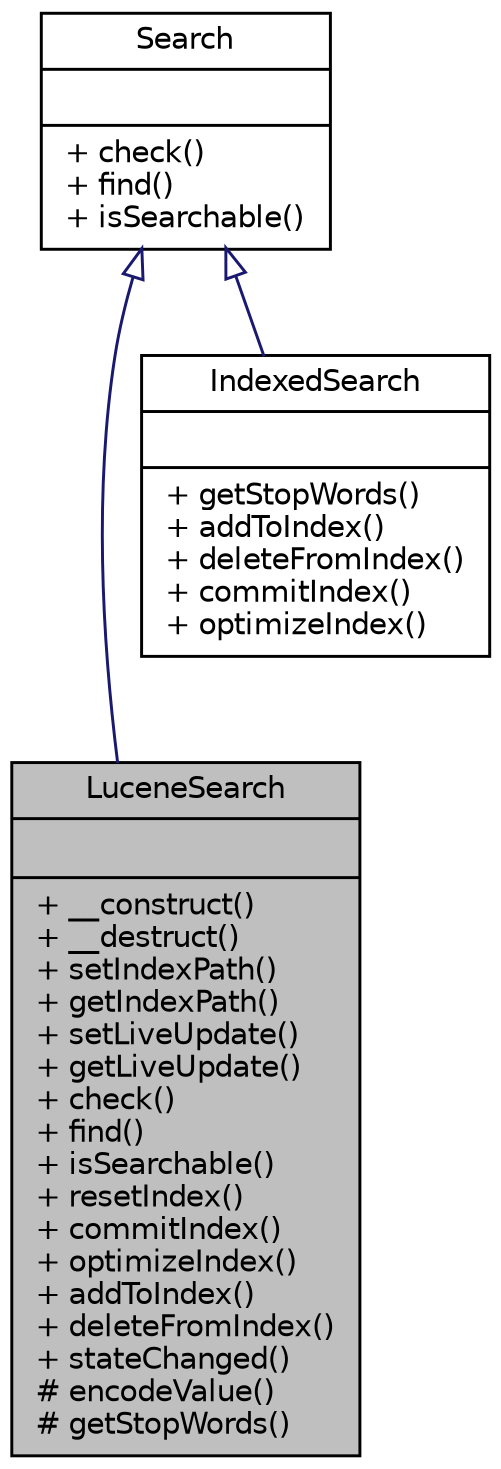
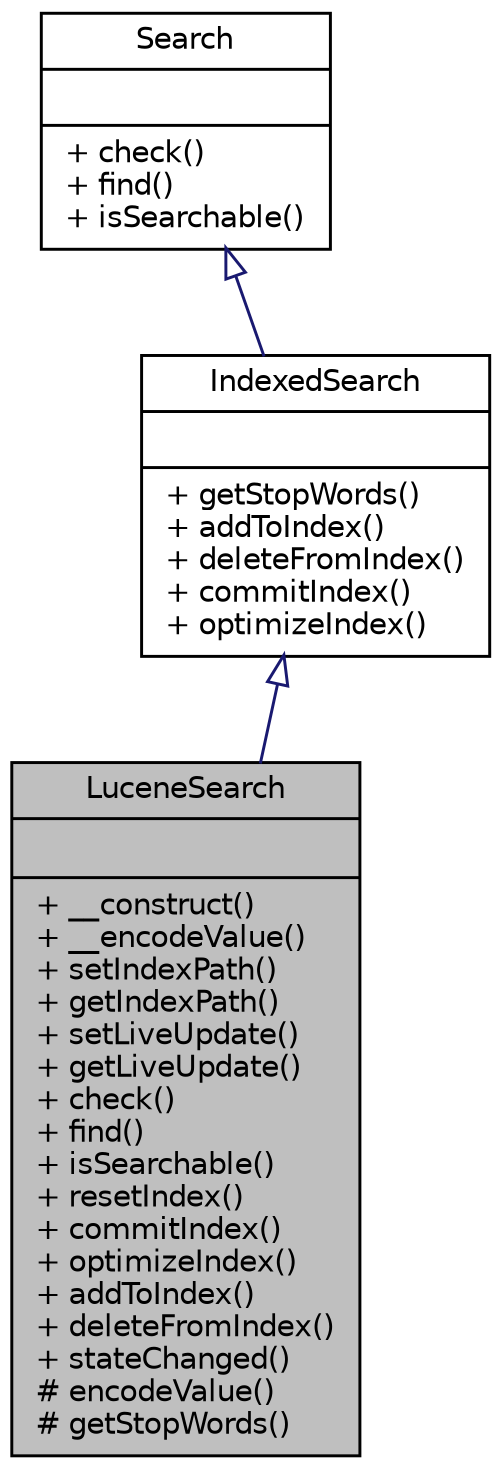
(103, 519) -> (269, 724)
(139, 938) -> (171, 938)
